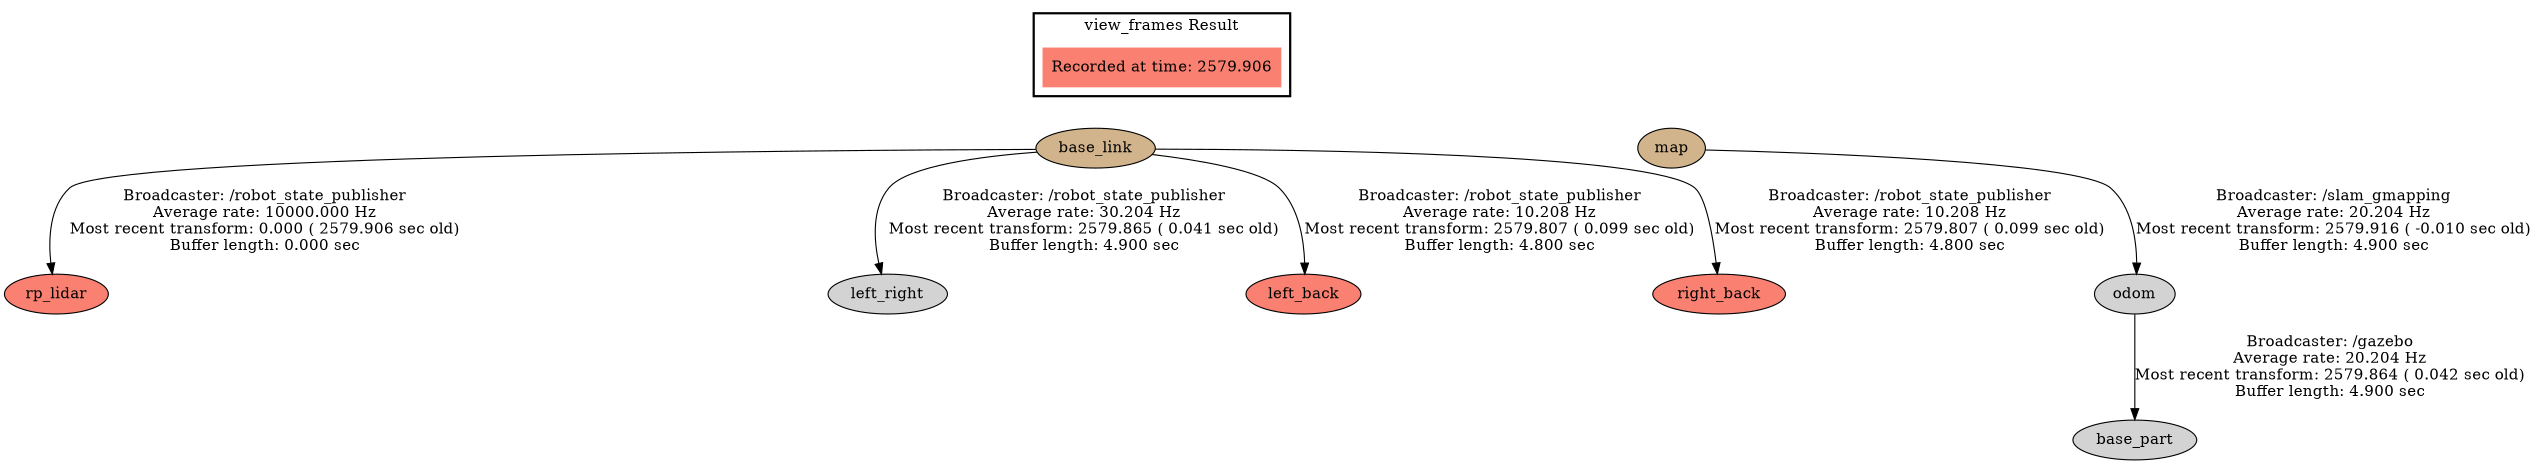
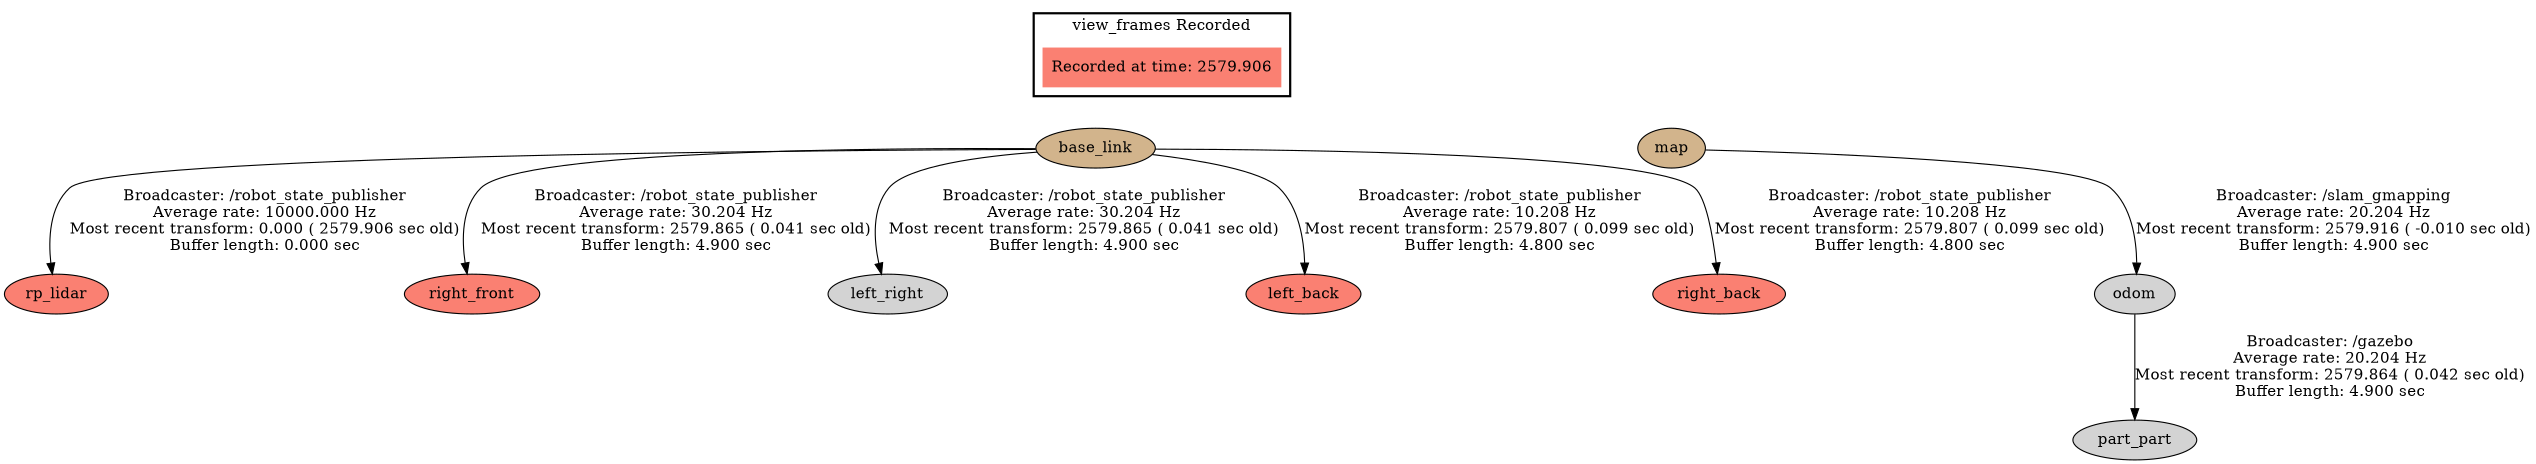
(1162, 26) -> (1162, 26)
none -> (472, 294)
(2135, 440) -> (2135, 440)
